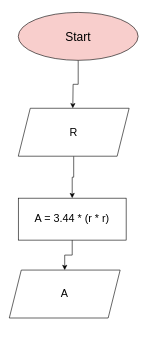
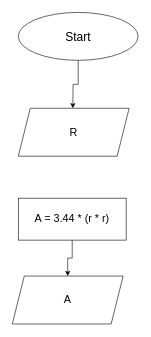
(78, 36) -> (78, 36)
(74, 177) -> none
(65, 294) -> (68, 300)
